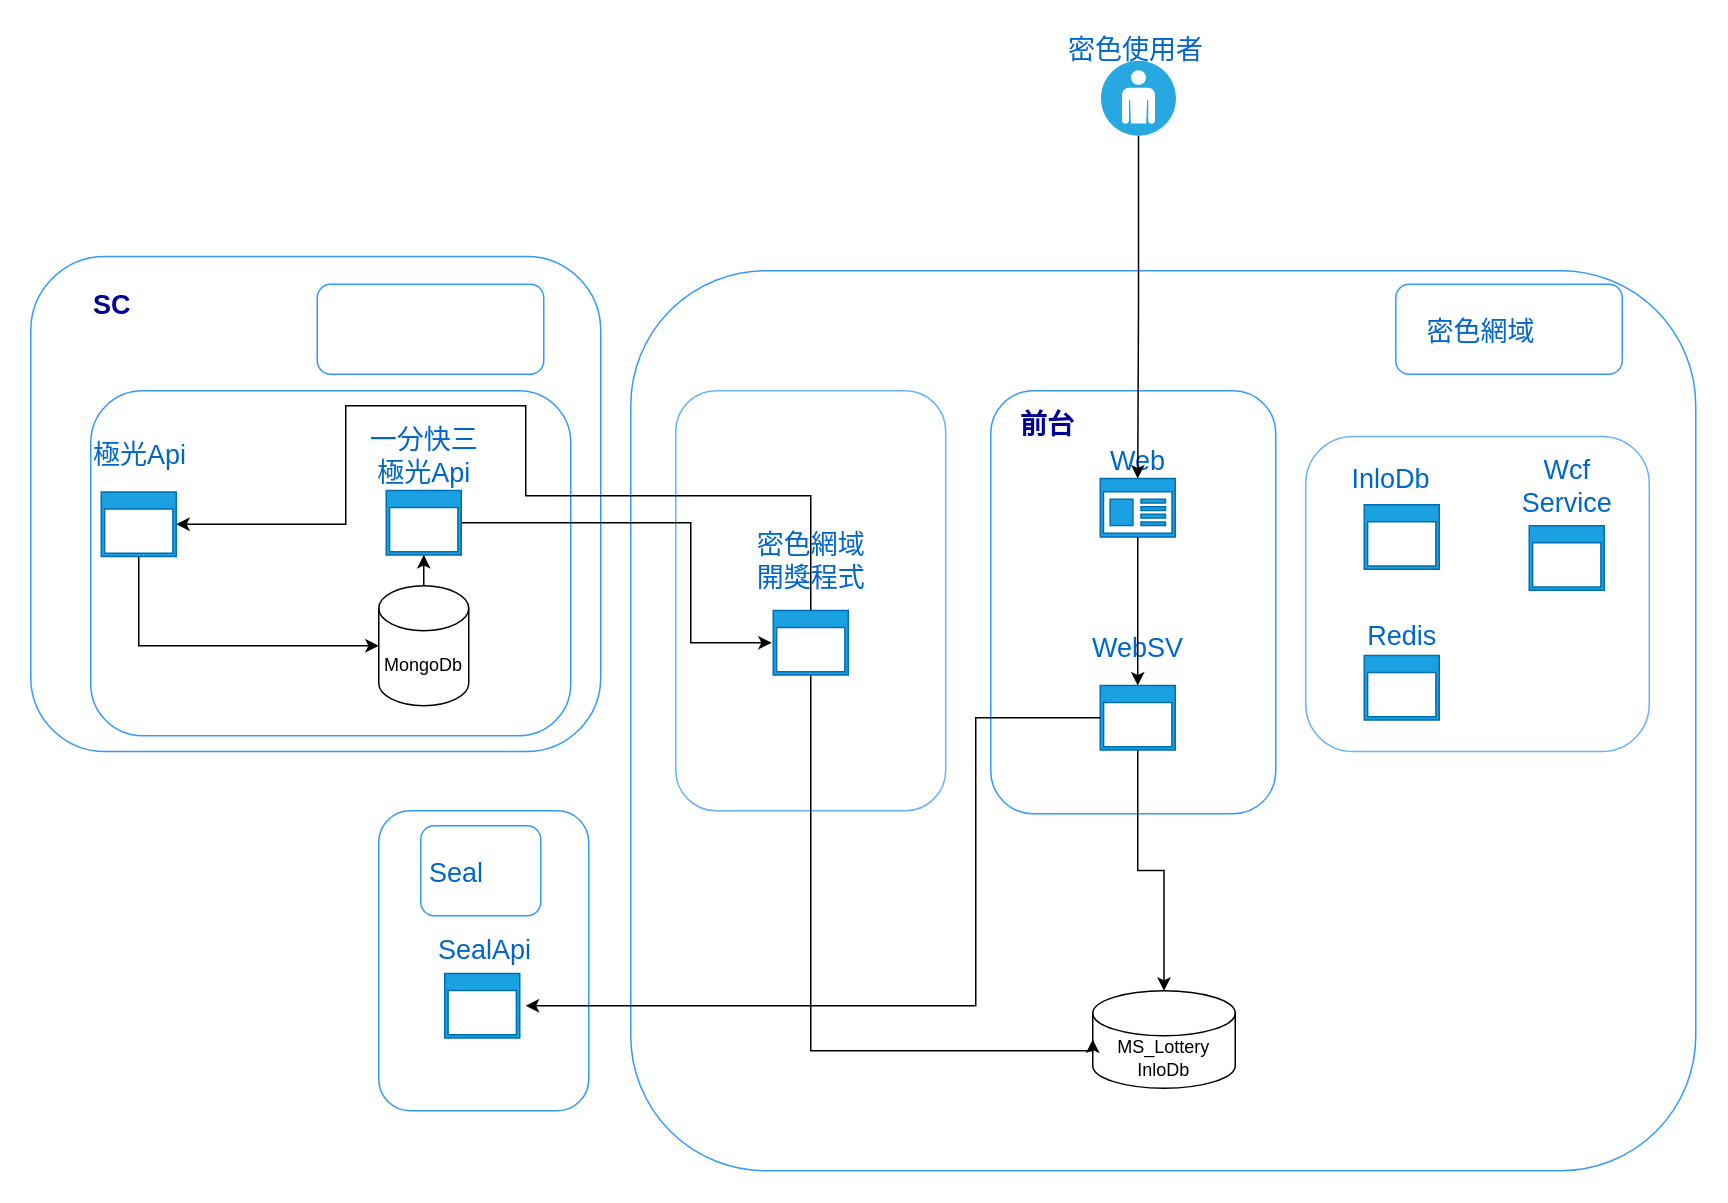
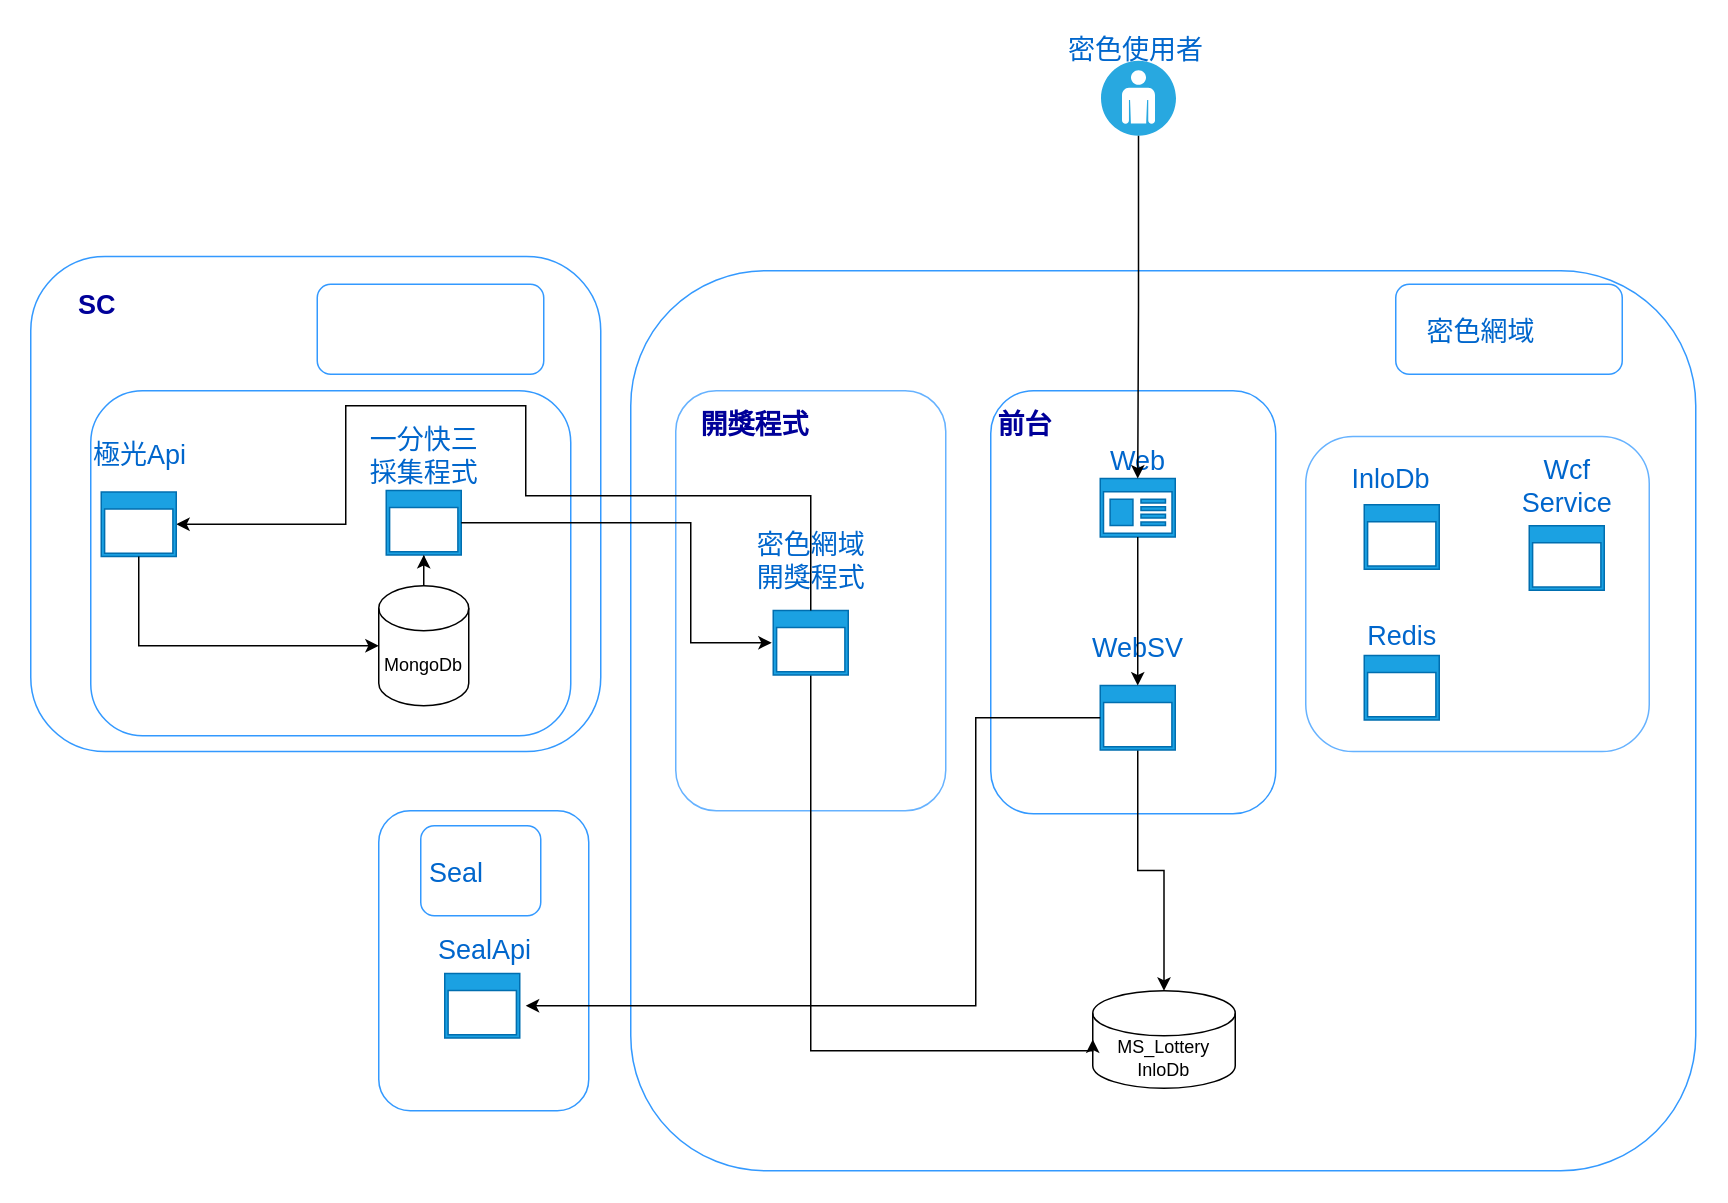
(128, 308) -> (113, 308)
(1055, 420) -> (1032, 420)
none -> (773, 428)
(425, 458) -> (425, 458)
